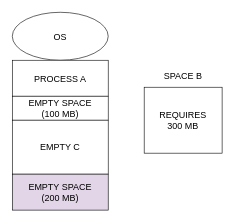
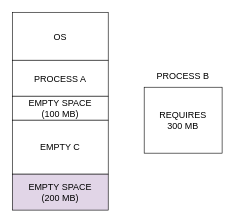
(60, 36) -> (60, 36)
(183, 76) -> (183, 76)
